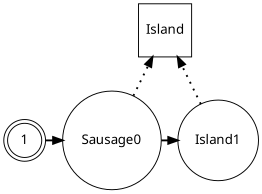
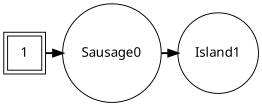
(165, 30) -> none
(25, 140) -> (25, 53)
